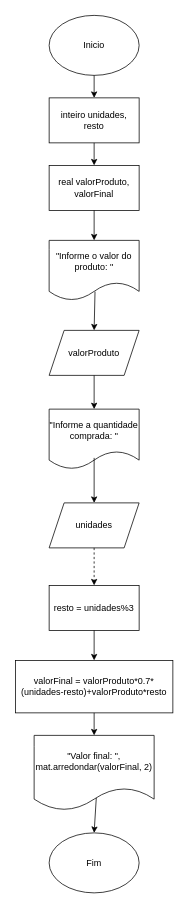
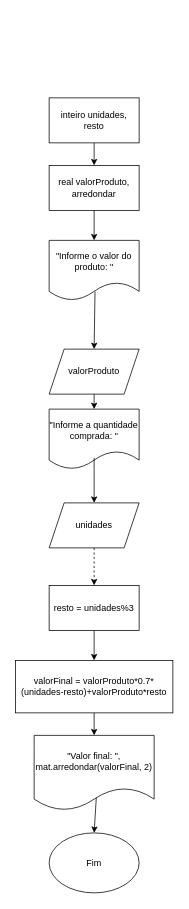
(94, 45) -> none
(94, 91) -> none
(94, 188) -> (94, 188)
(94, 353) -> (94, 372)
